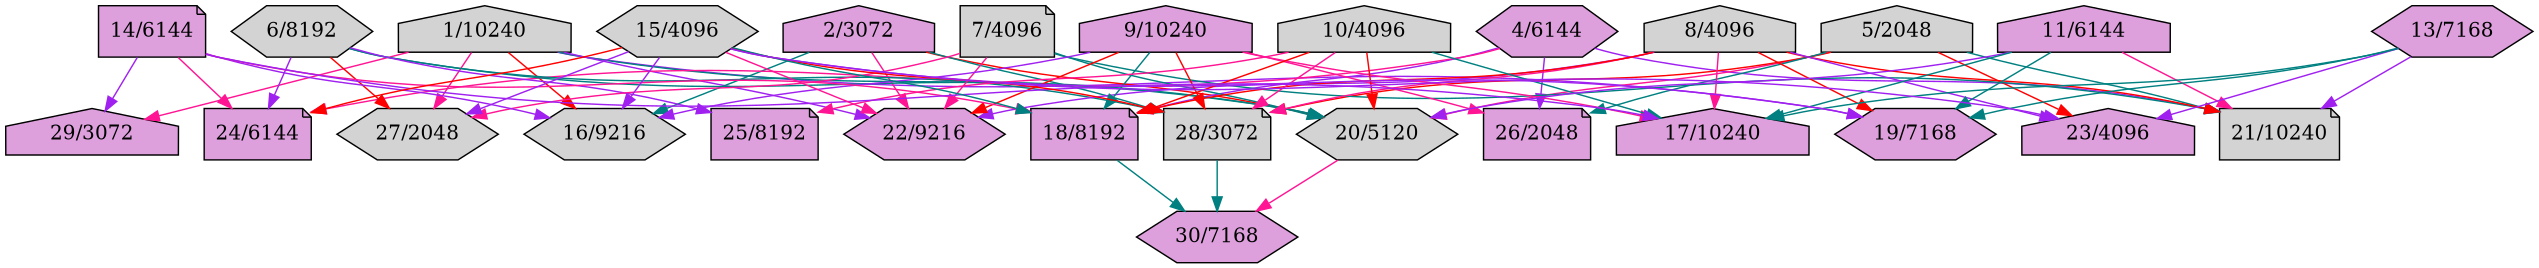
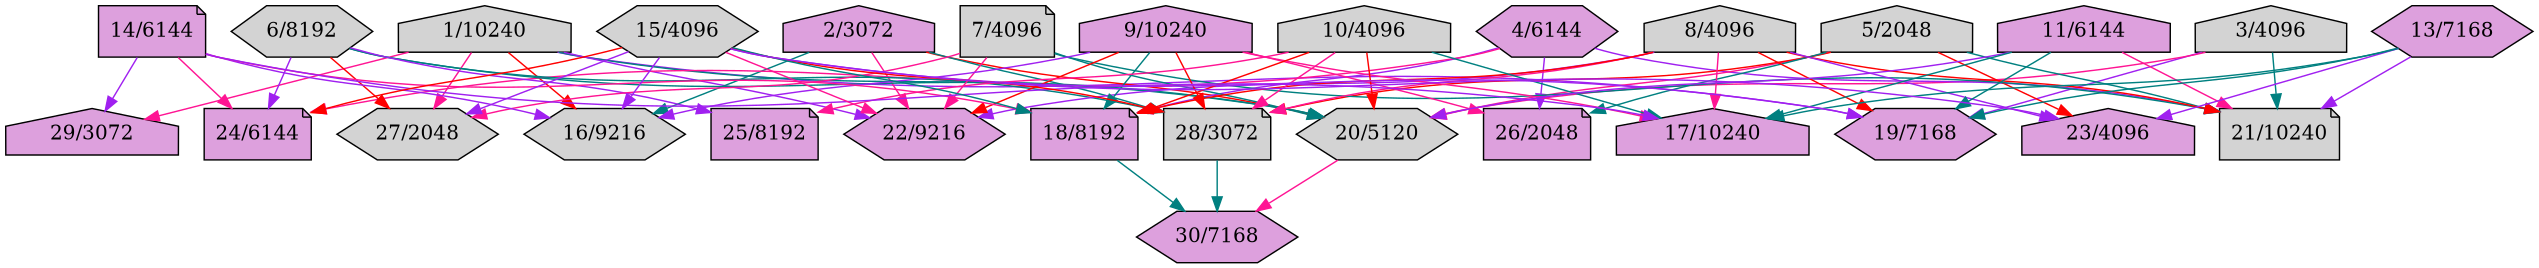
none -> (2271, 31)
